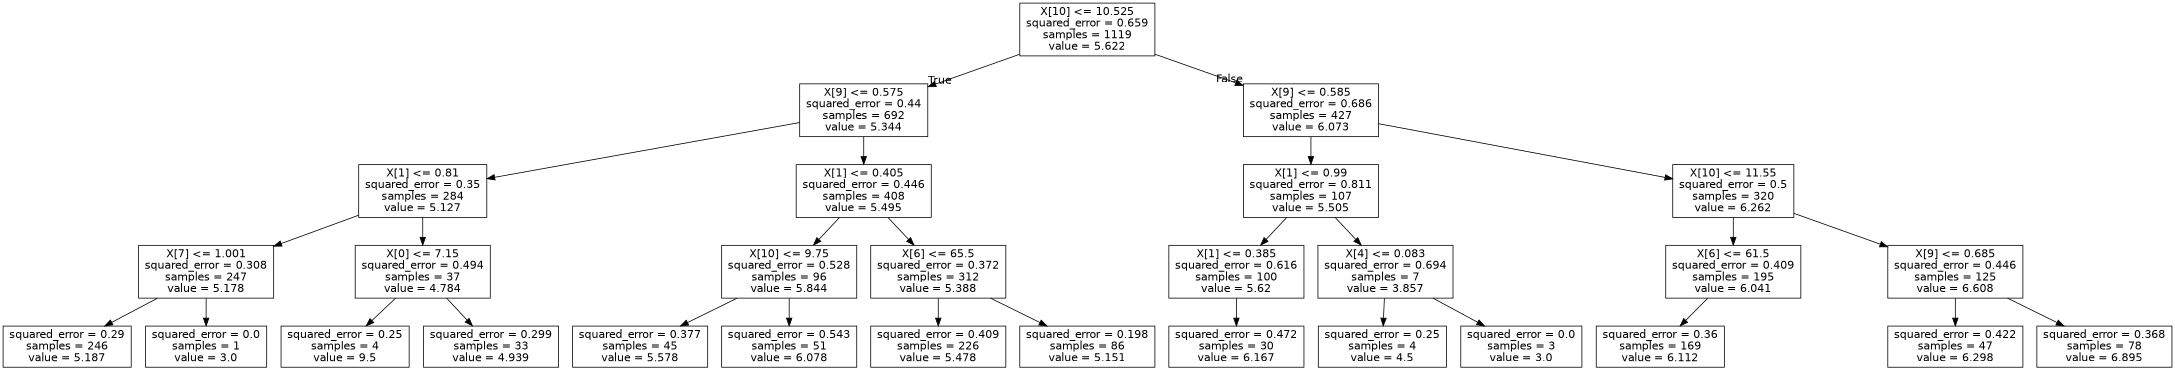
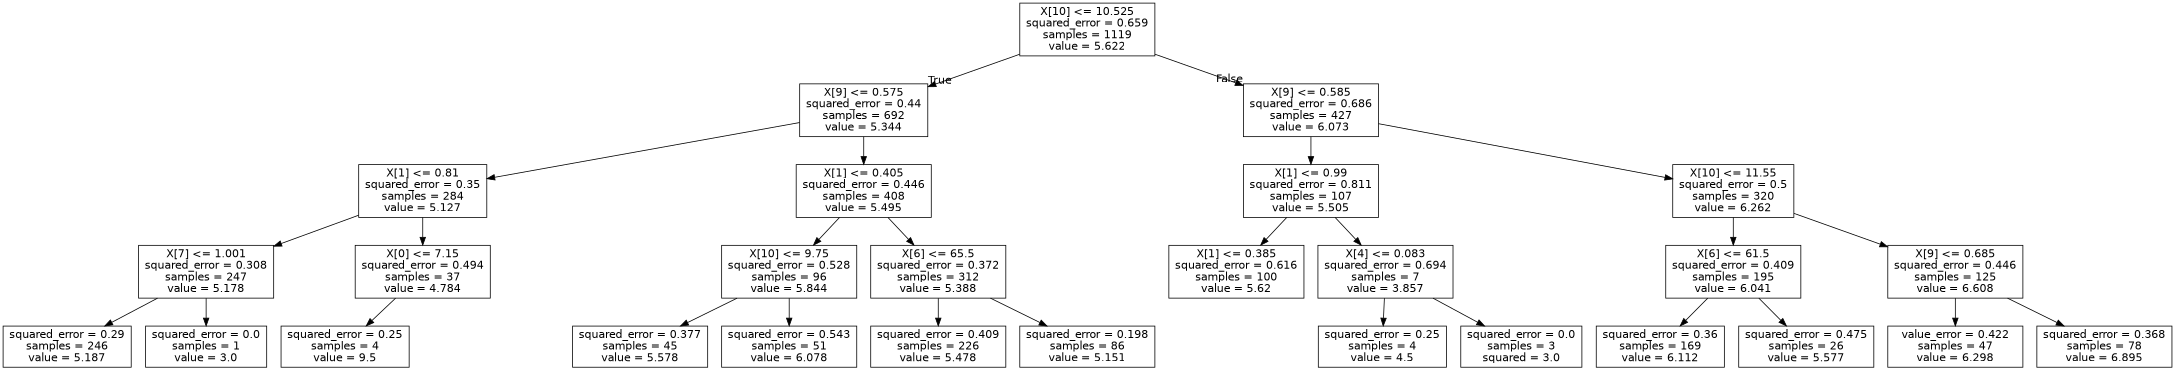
(491, 347) -> none
(1236, 347) -> none
(1521, 347) -> (1521, 347)
none -> (1806, 347)
(1955, 347) -> (1955, 347)
